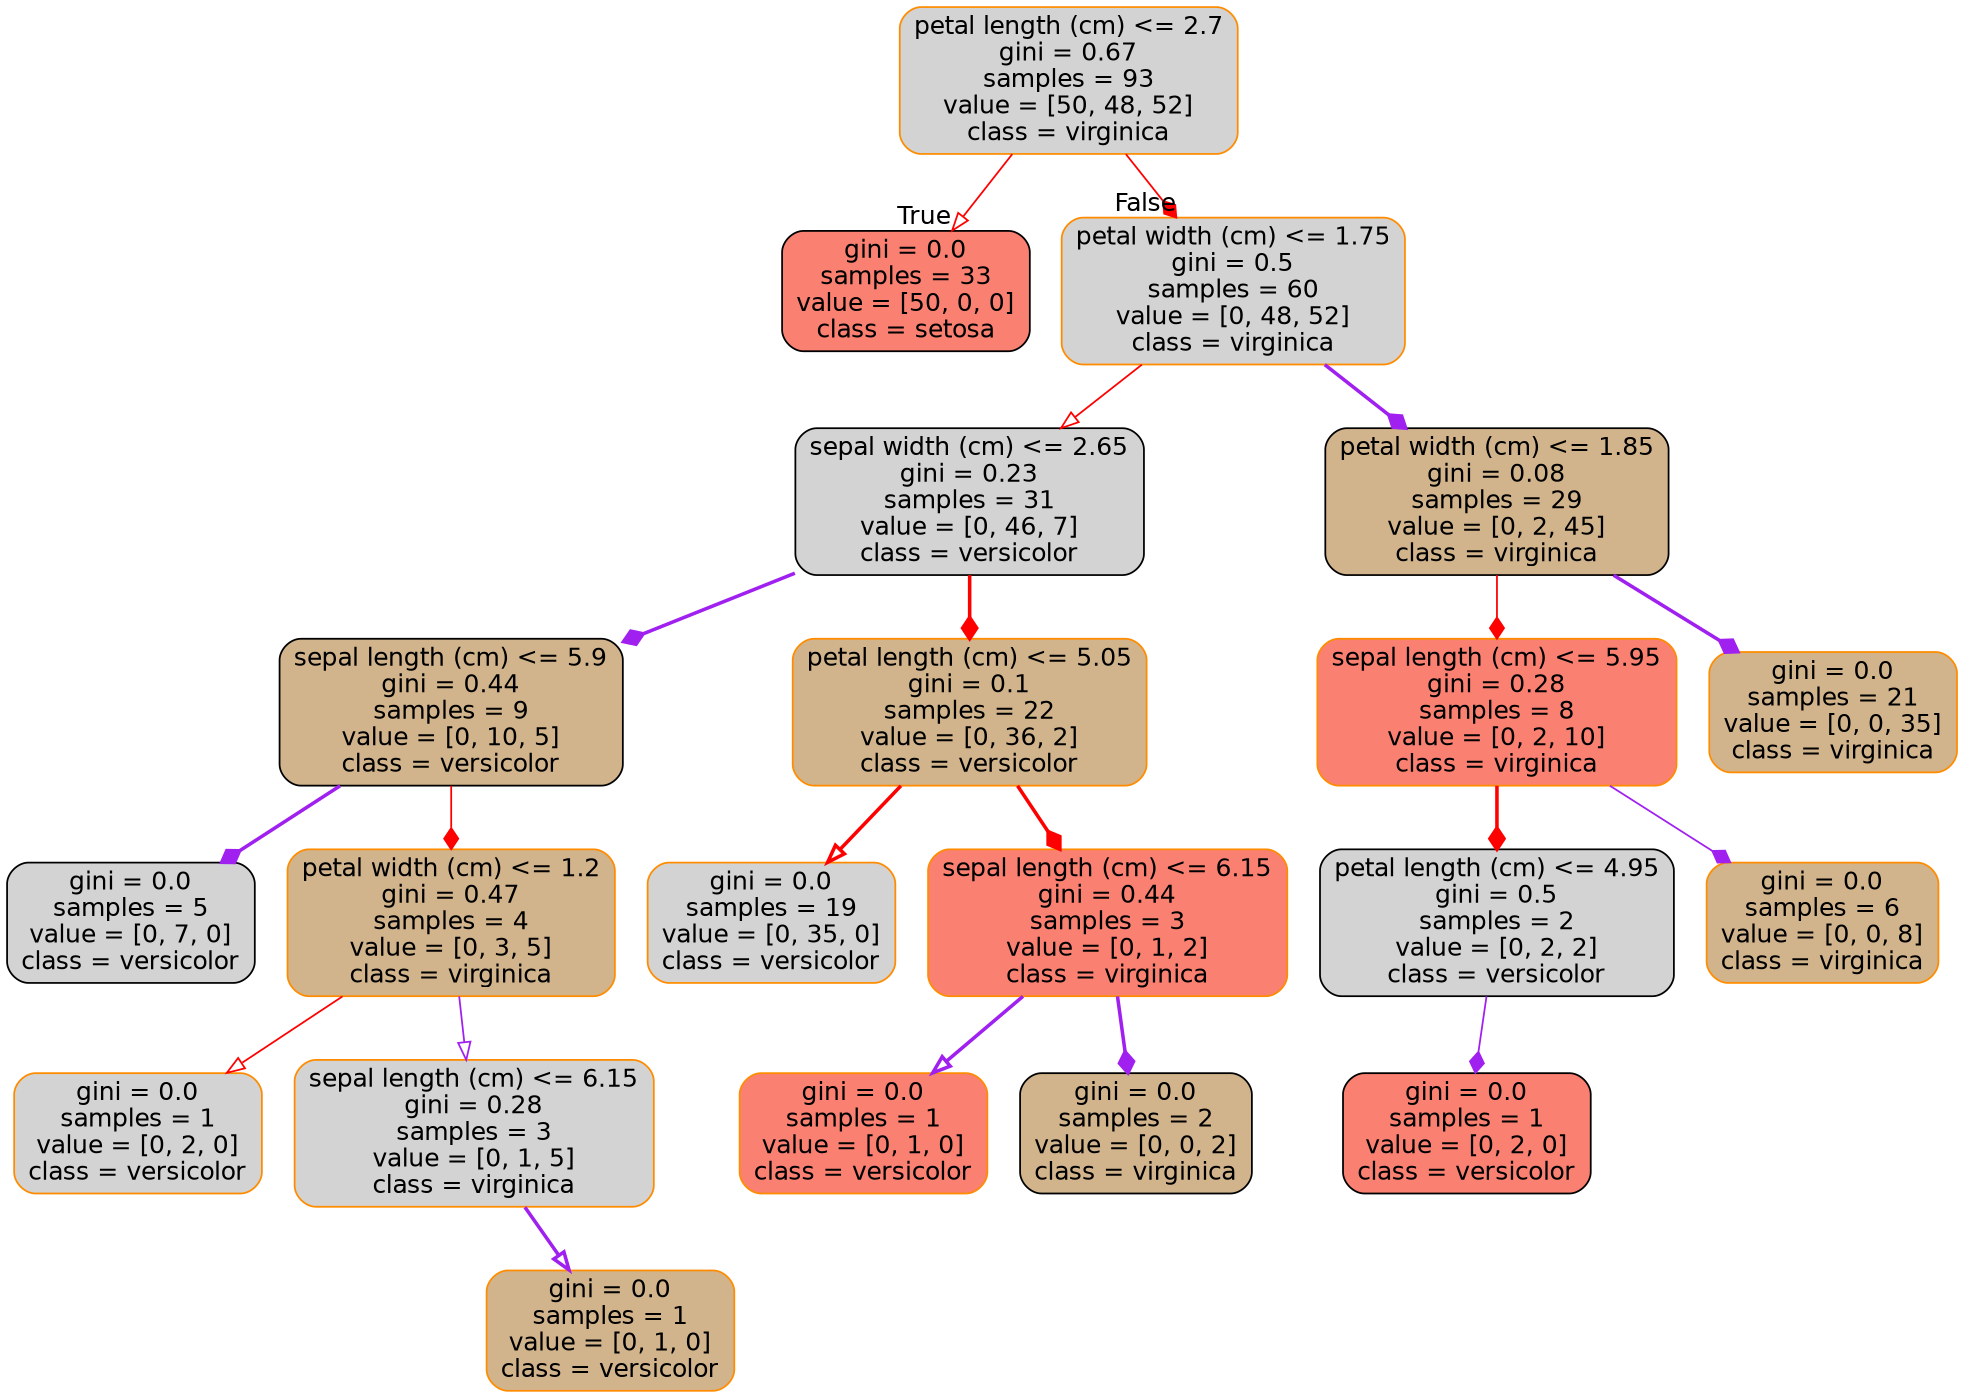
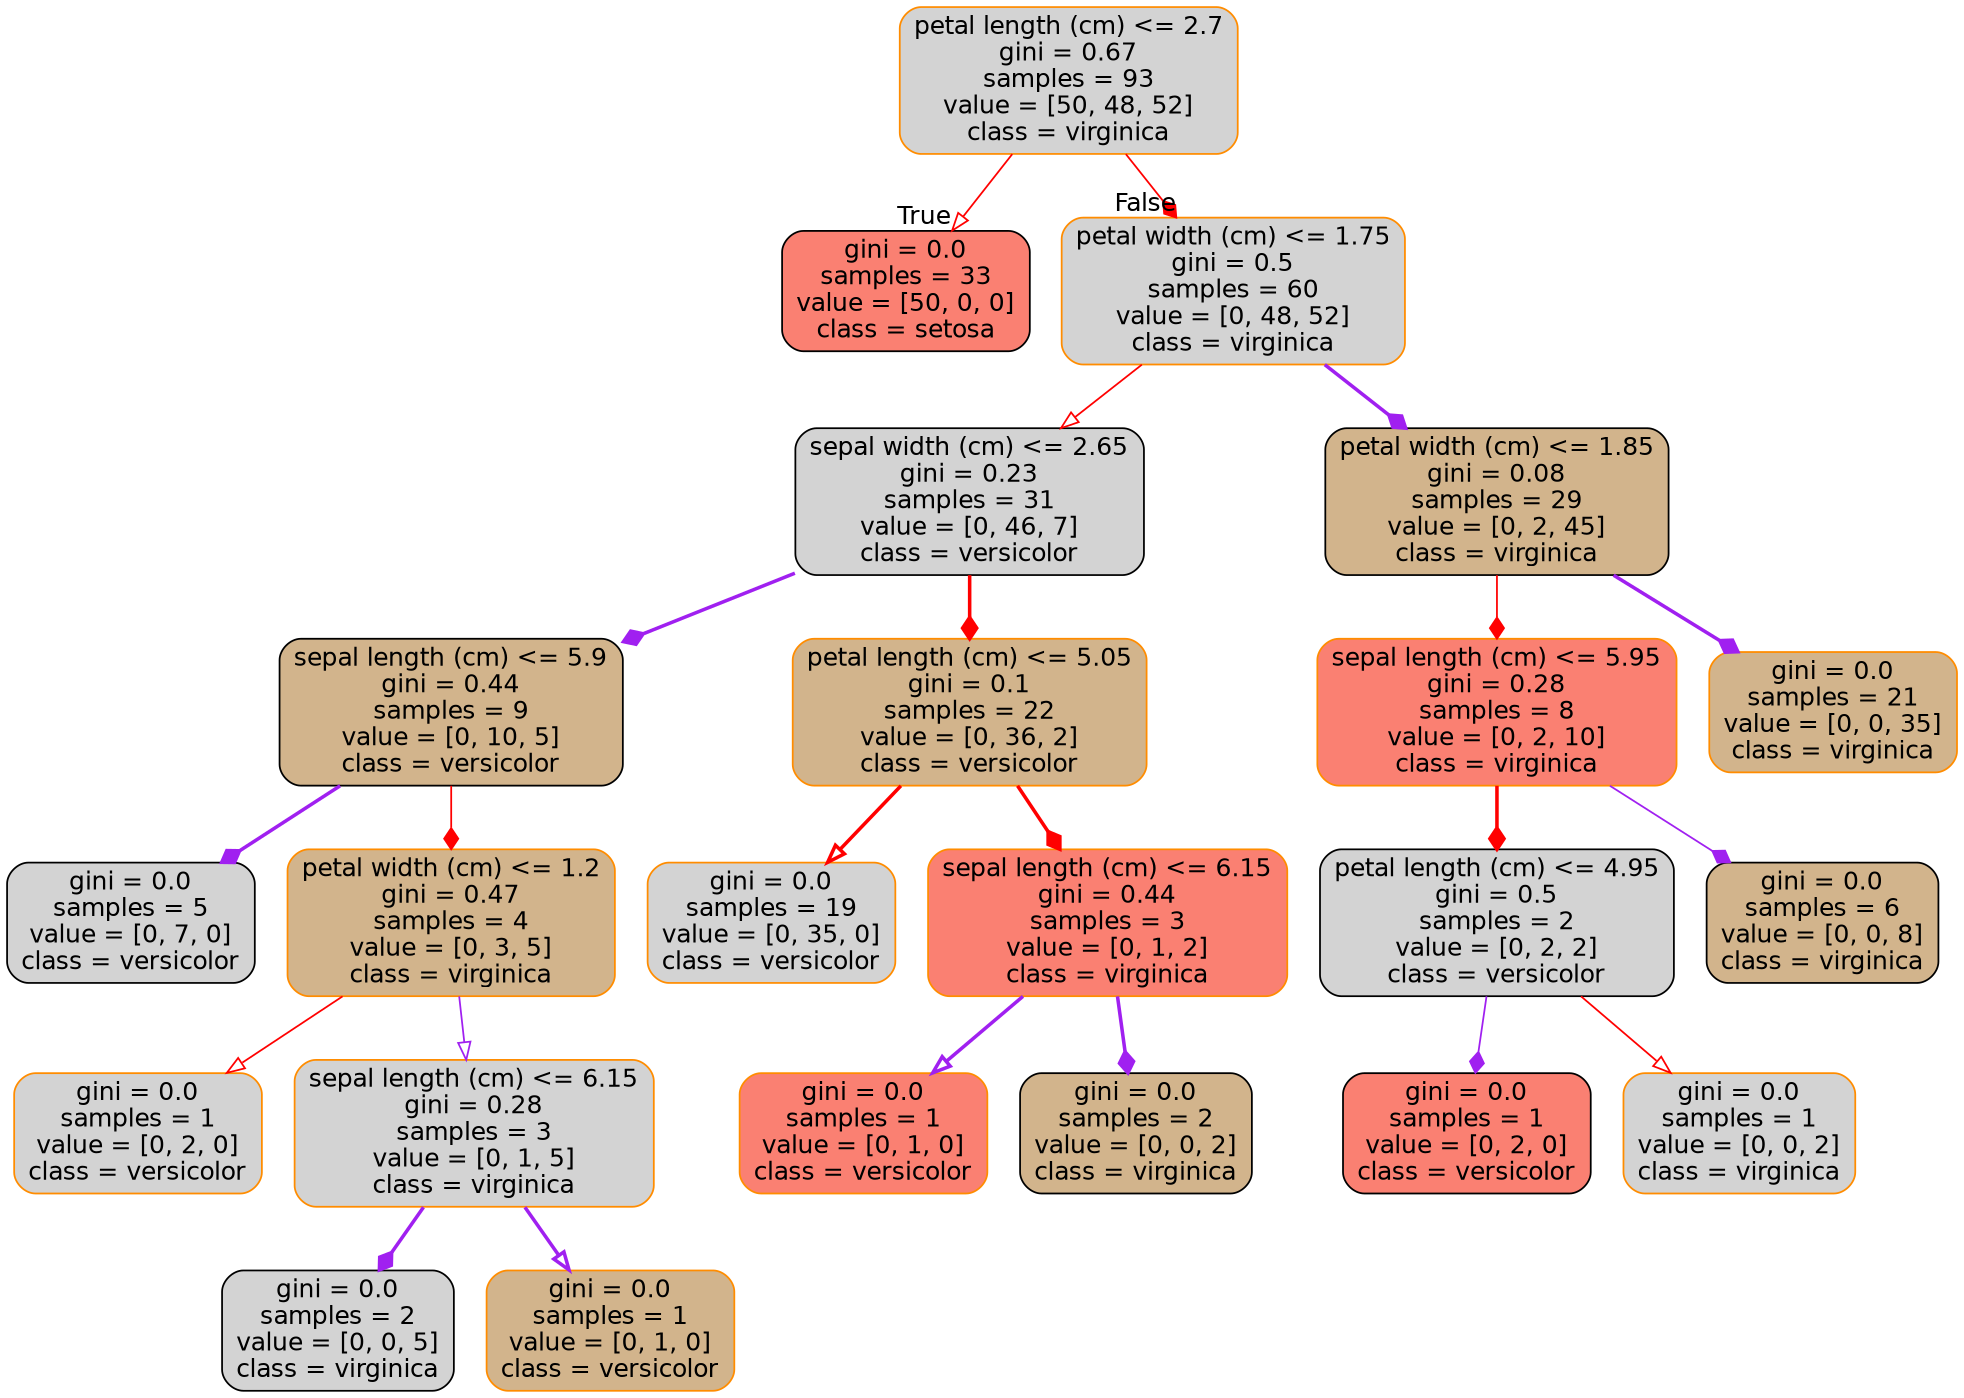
(1823, 923) -> (1823, 923)
none -> (1739, 1133)
none -> (338, 1331)
